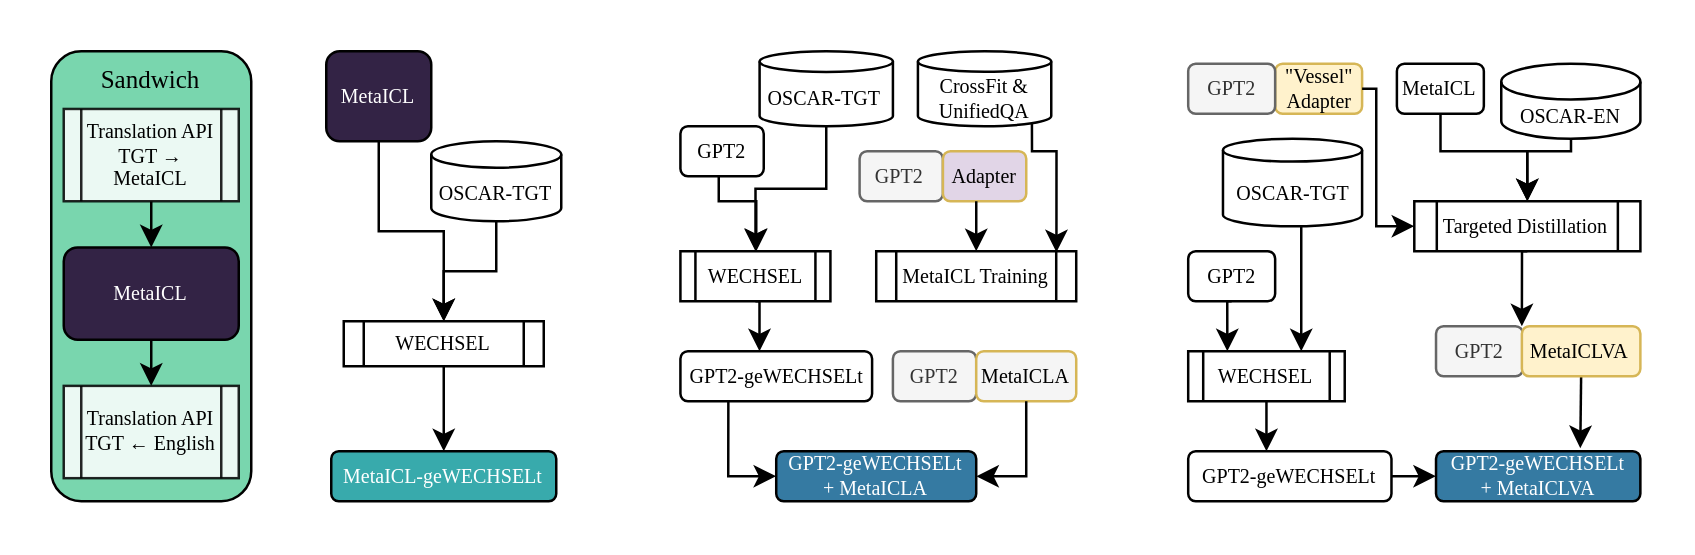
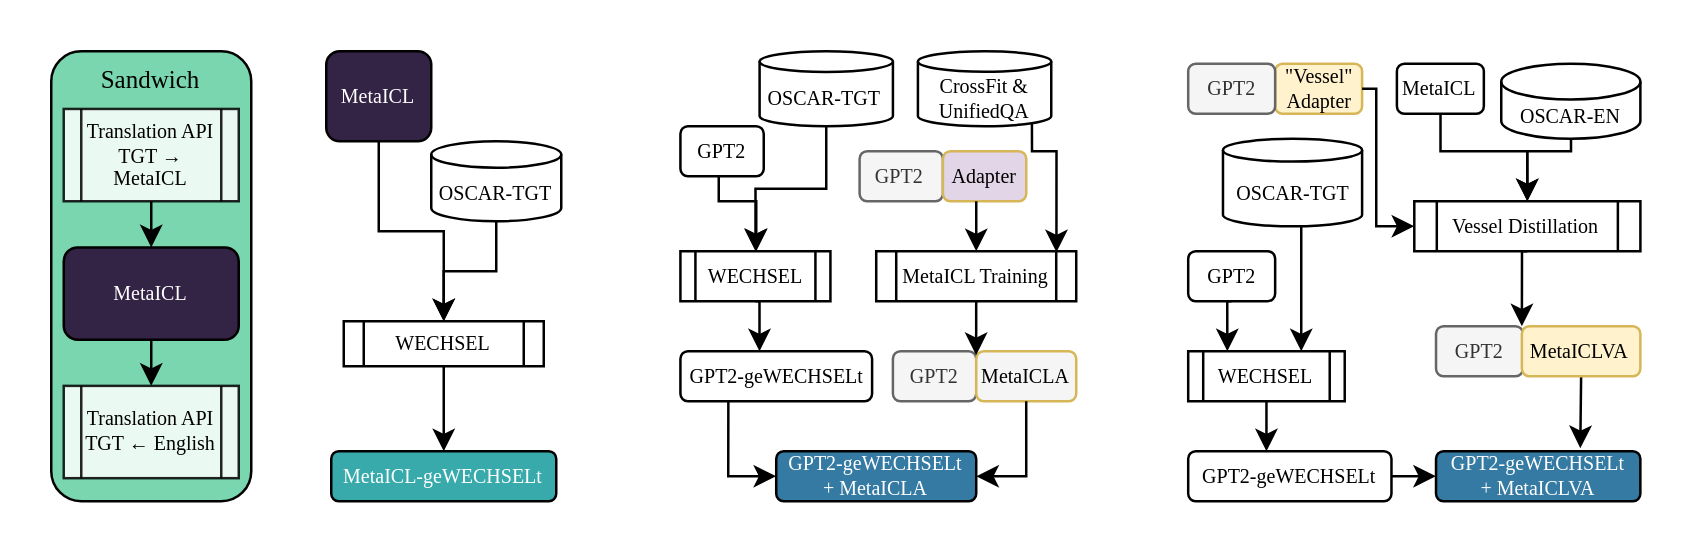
(1526, 226) -> (1526, 226)
none -> (976, 320)
